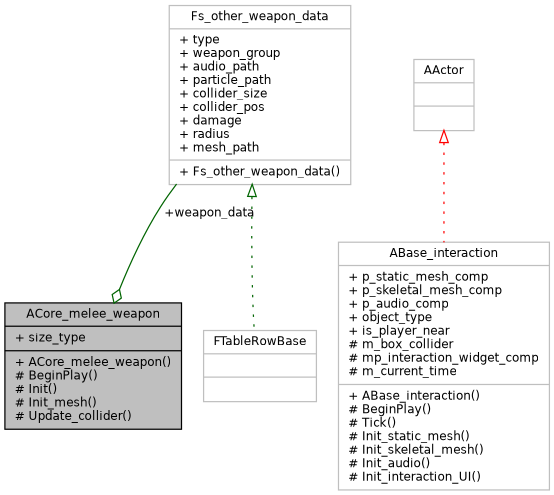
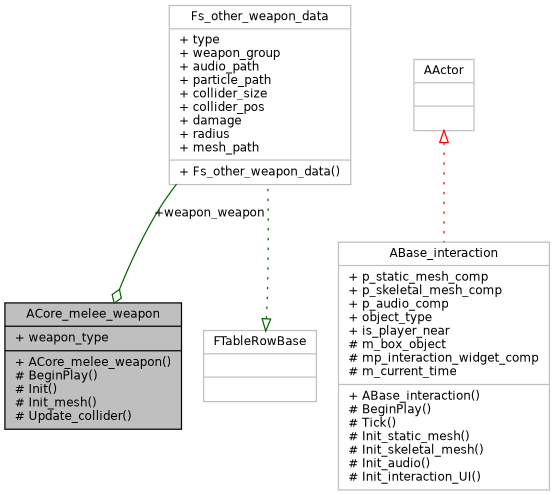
(208, 213) -> (208, 213)
(252, 264) -> (268, 251)
(50, 338) -> (62, 338)
(401, 345) -> (397, 345)
